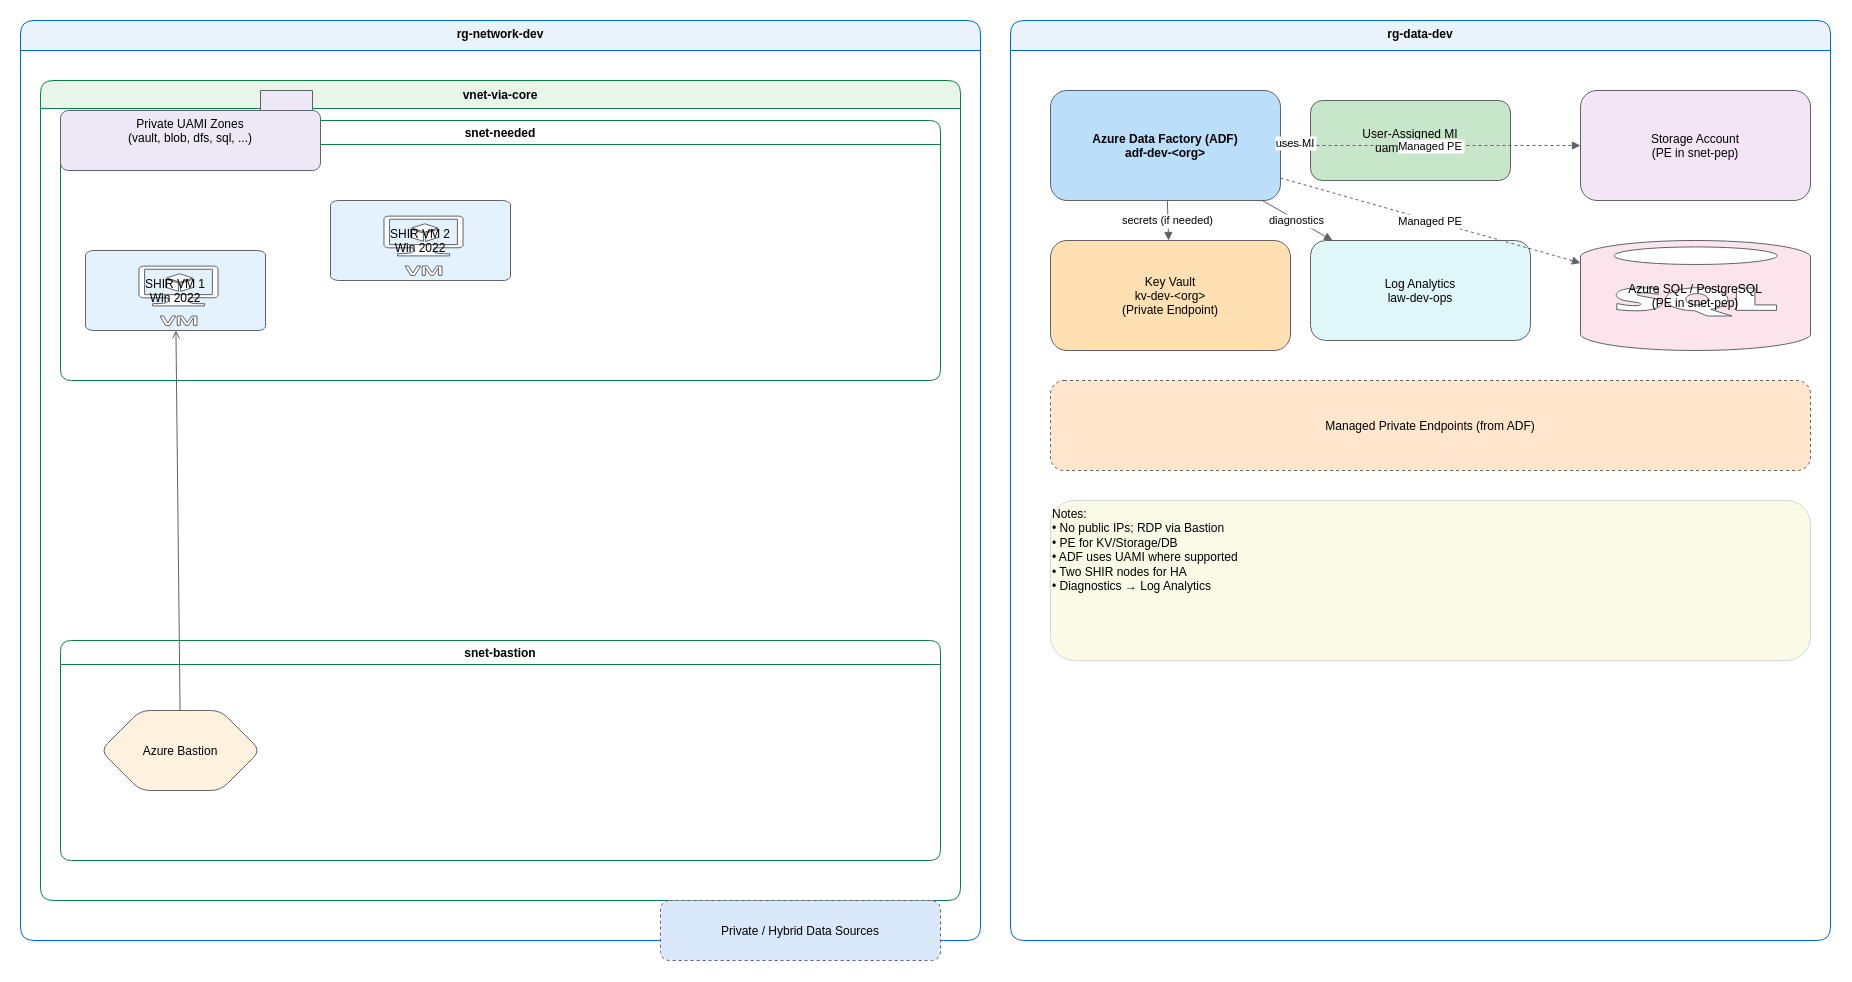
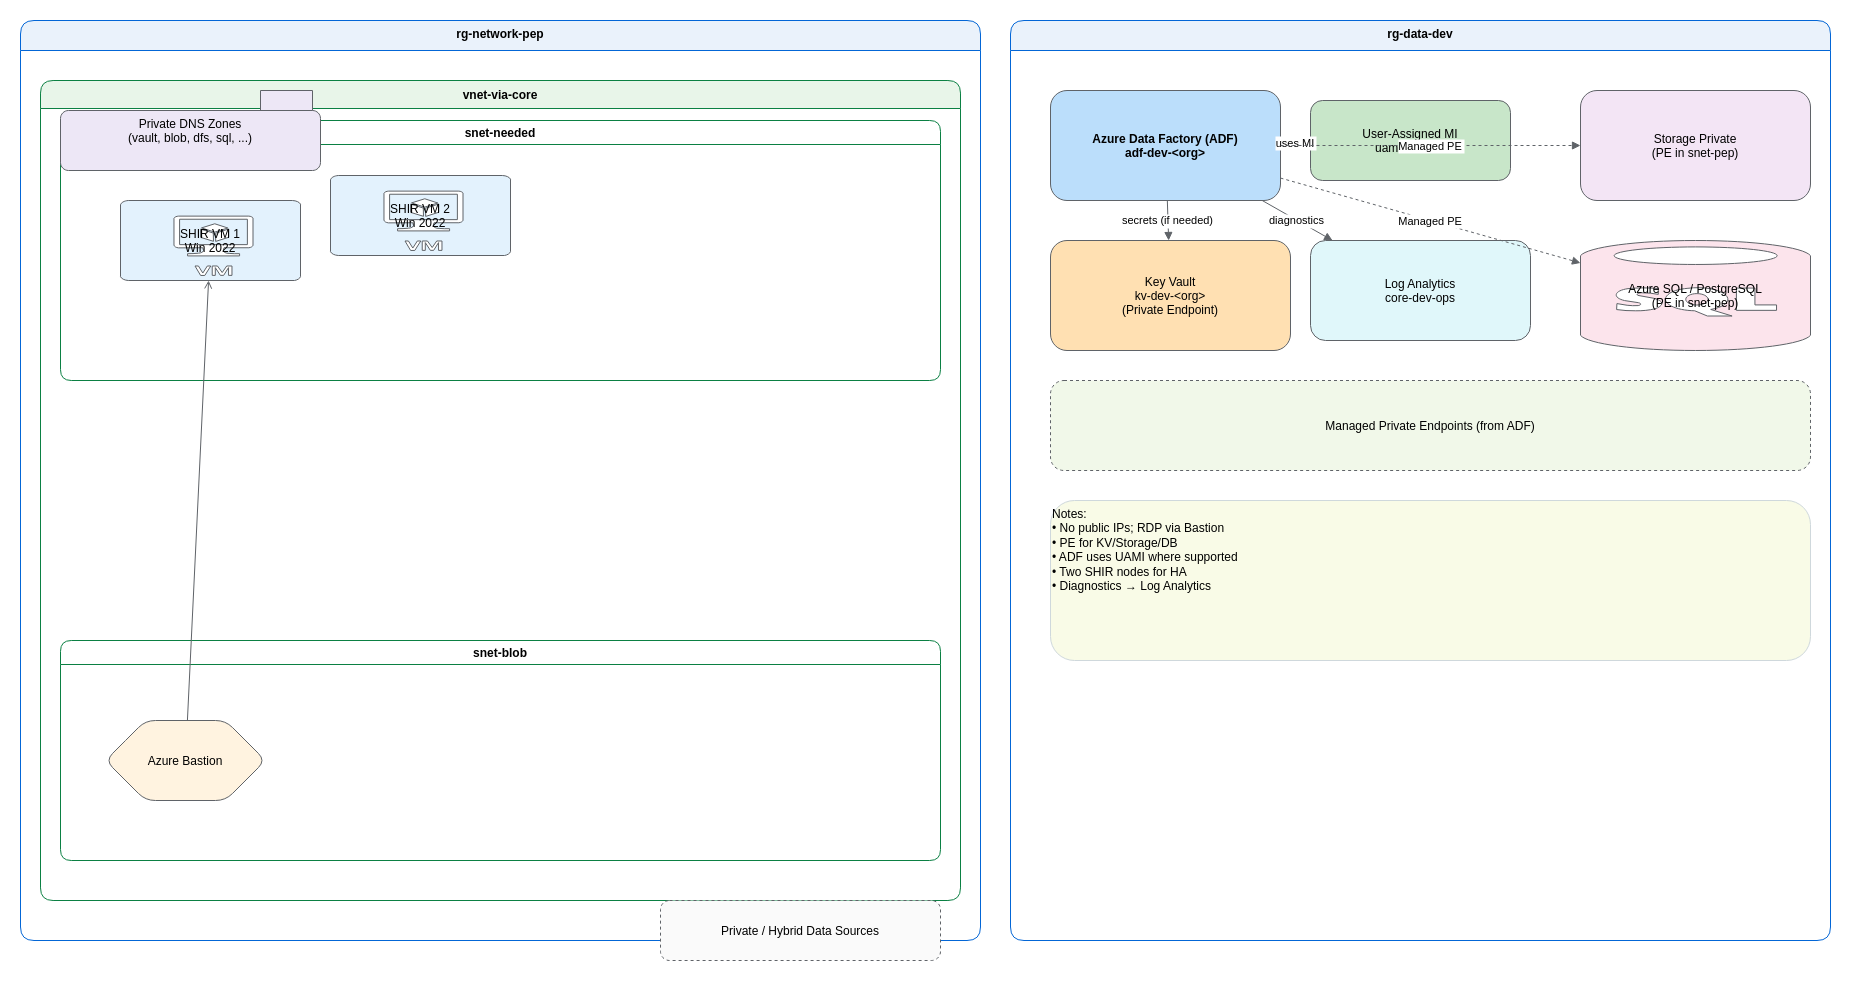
(500, 34) -> (500, 34)
(190, 124) -> (190, 124)
(1695, 139) -> (1695, 139)
(421, 241) -> (421, 216)
(1420, 284) -> (1420, 284)
(176, 291) -> (211, 241)
(1431, 426) -> (1431, 426)
(500, 653) -> (500, 653)
(181, 751) -> (186, 761)
(801, 931) -> (801, 931)
